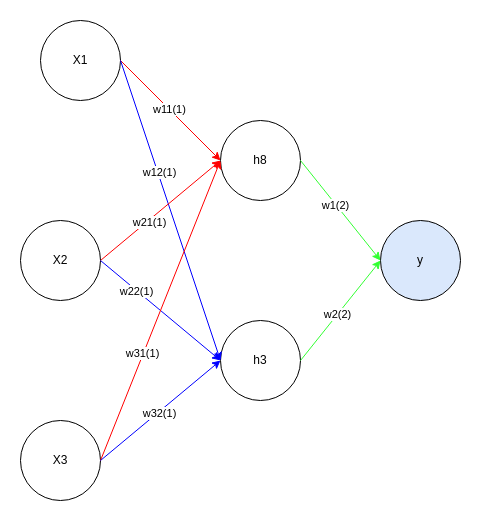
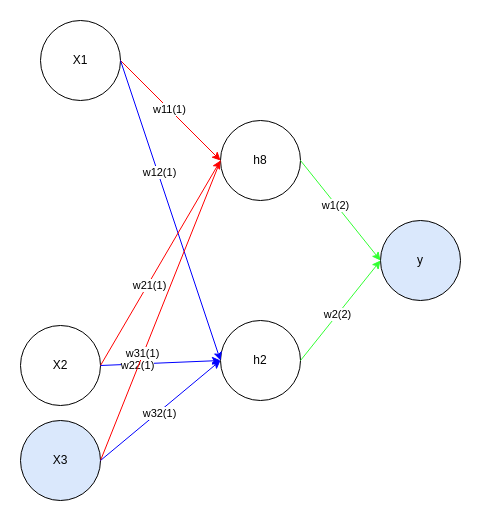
(216, 172) -> (217, 170)
(61, 261) -> (61, 366)
(261, 361) -> (261, 361)
(61, 461) -> (61, 461)
